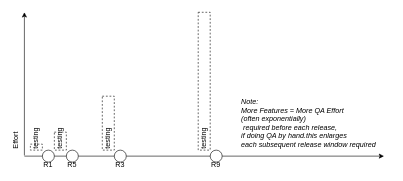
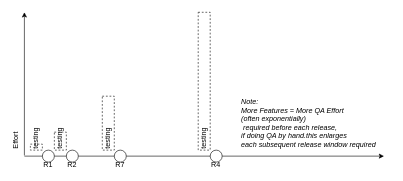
(72, 165) -> (72, 165)
(120, 165) -> (120, 165)
(216, 165) -> (216, 165)
